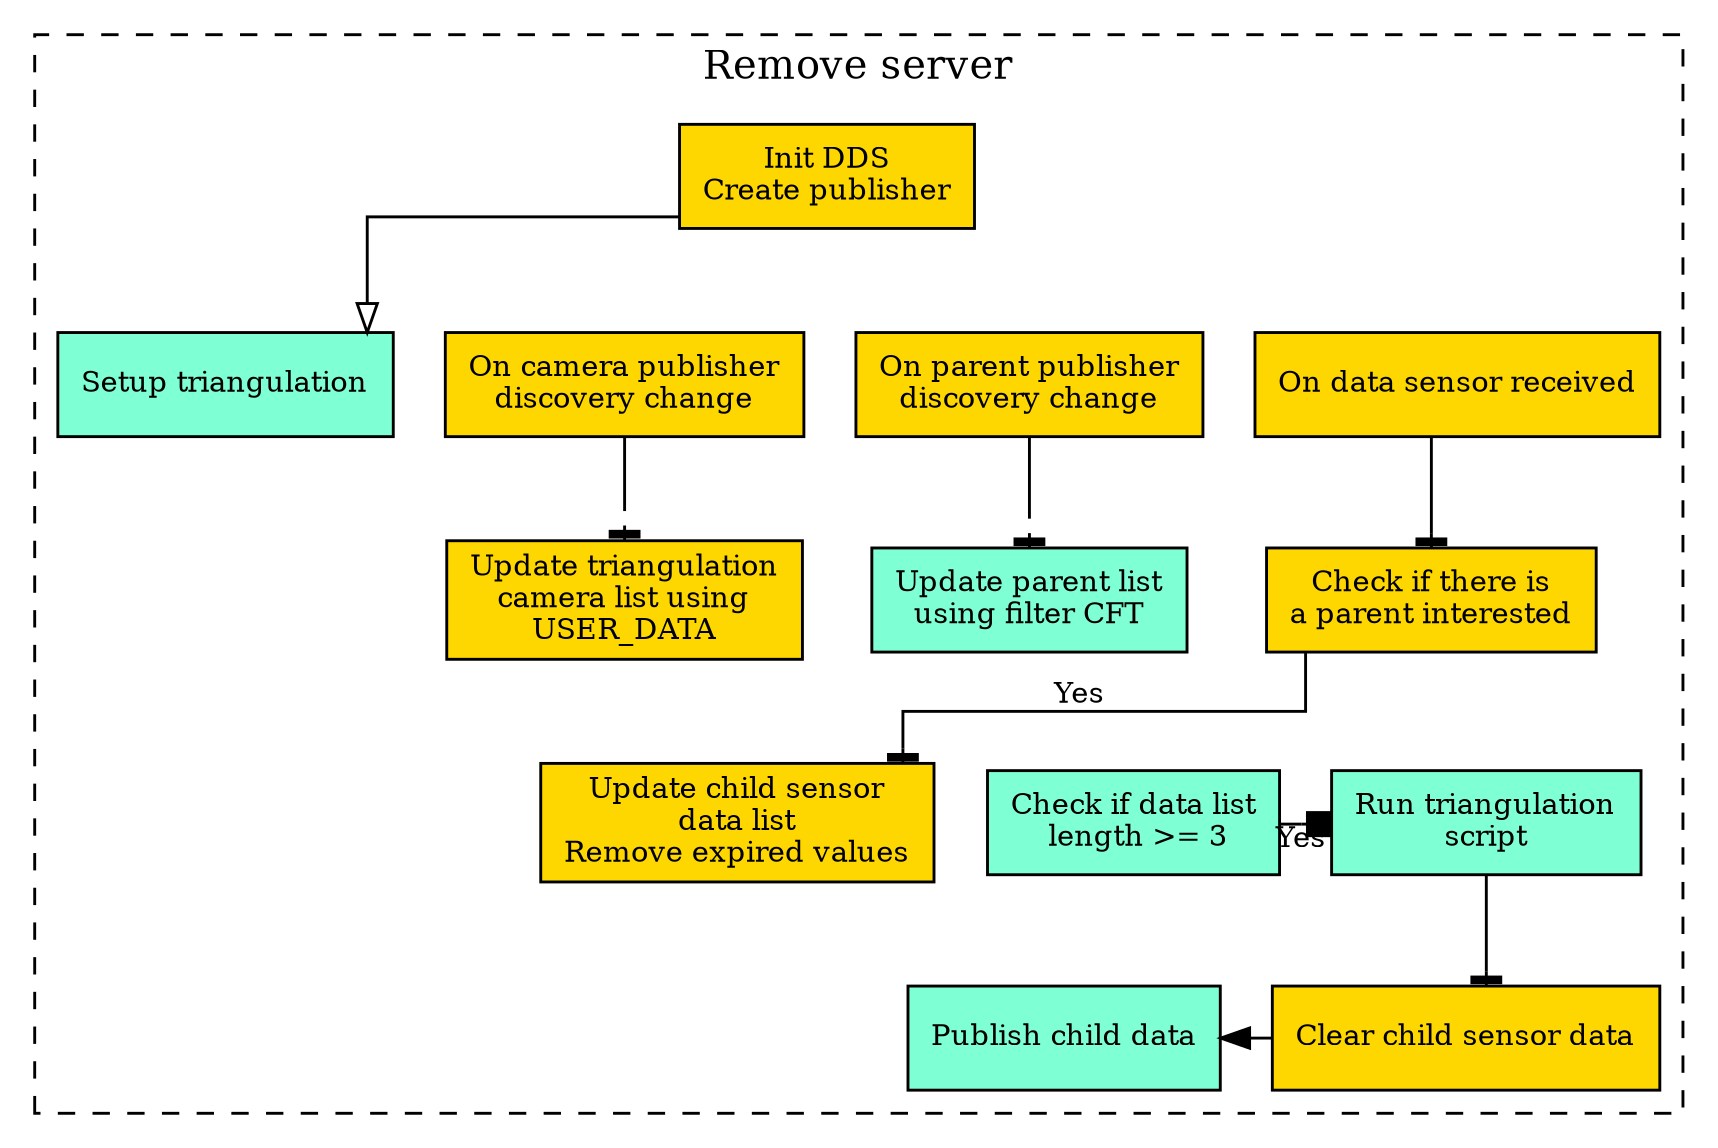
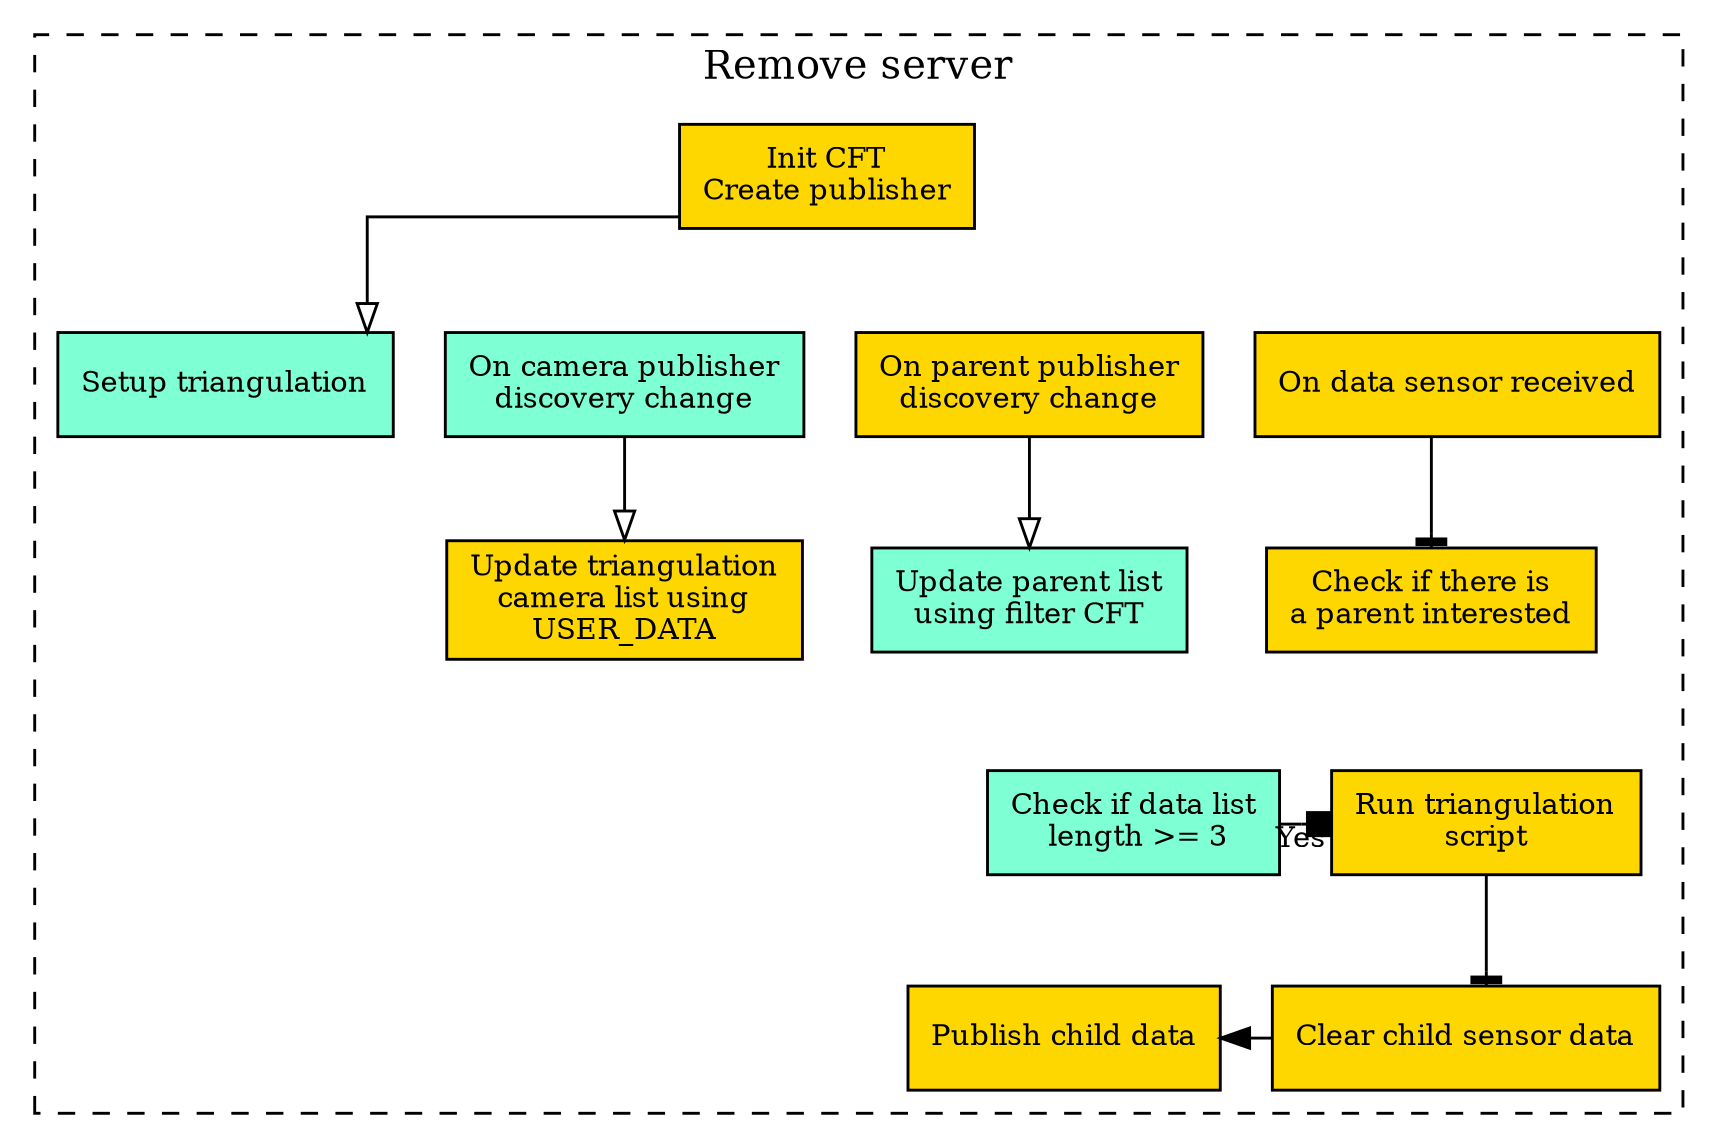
(827, 176) -> (827, 176)
(625, 385) -> (625, 385)
(625, 474) -> (625, 474)
(1029, 478) -> (1029, 478)
(737, 823) -> none
(1486, 823) -> (1486, 823)
(1064, 1038) -> (1064, 1038)
